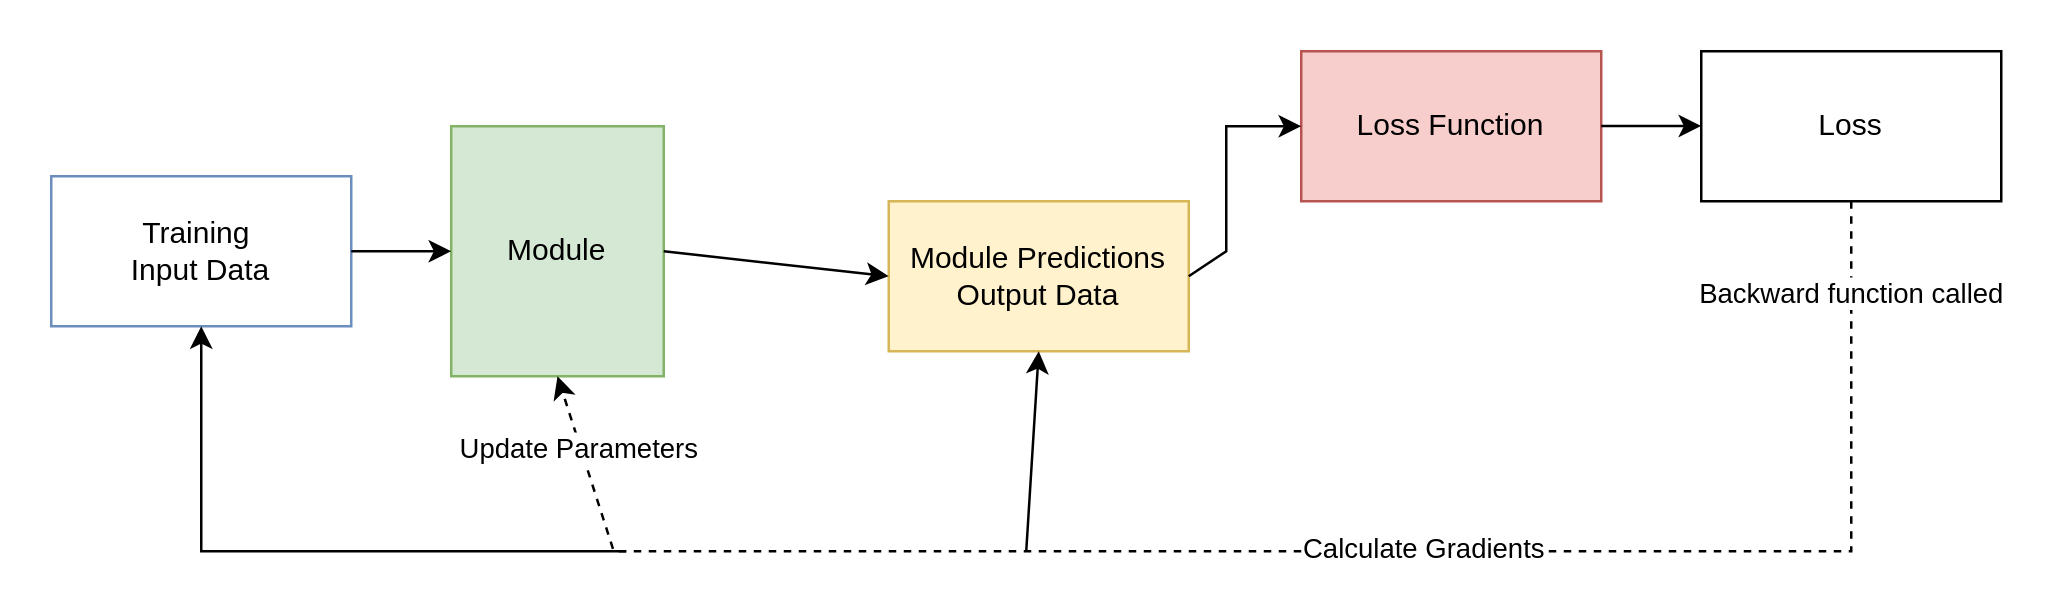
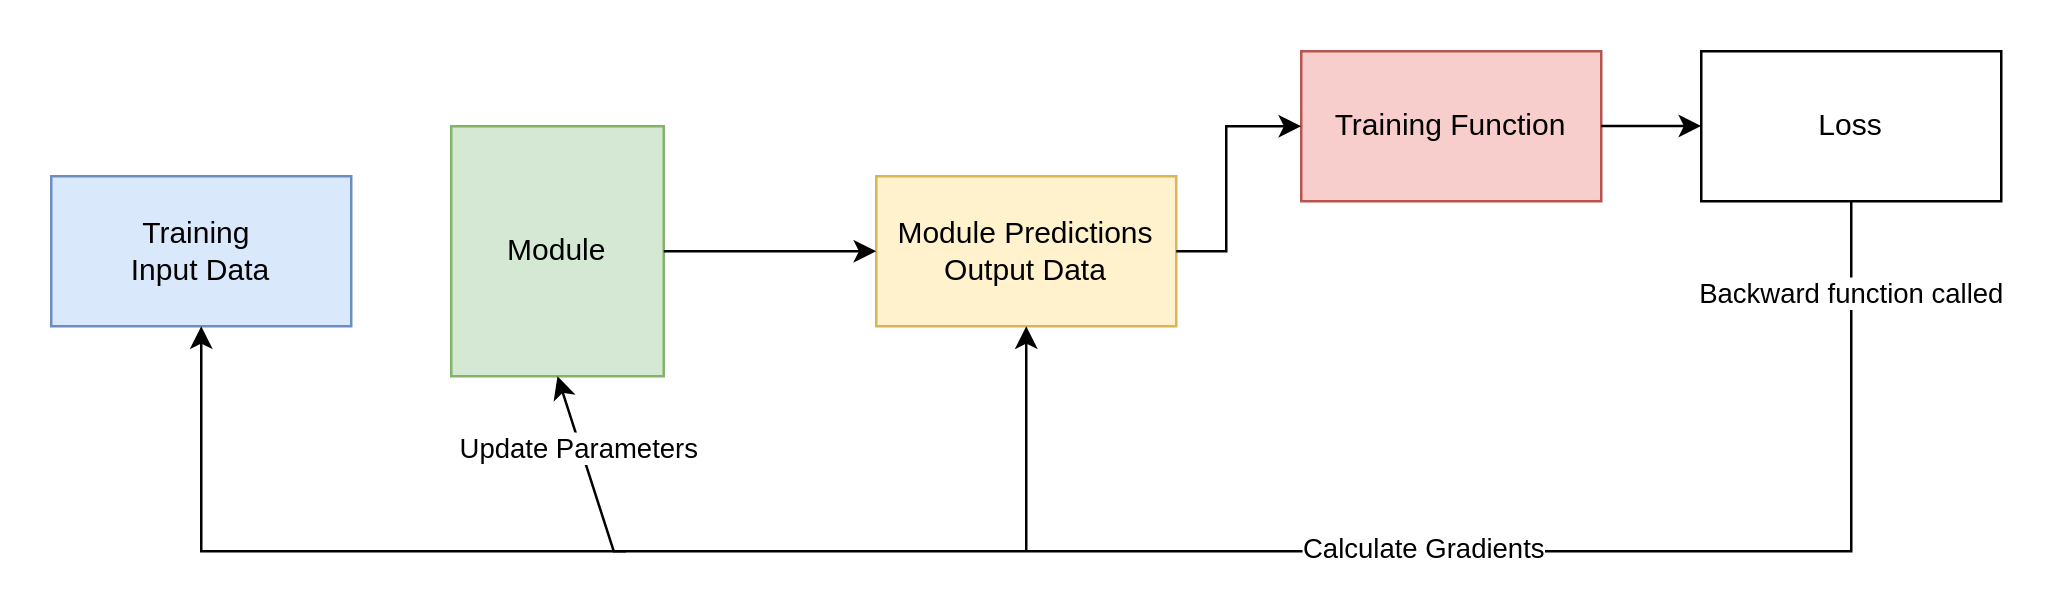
(1451, 126) -> (1451, 126)
(201, 251) -> (201, 251)
(393, 251) -> none
(1039, 276) -> (1026, 251)
(1817, 551) -> (1817, 551)
